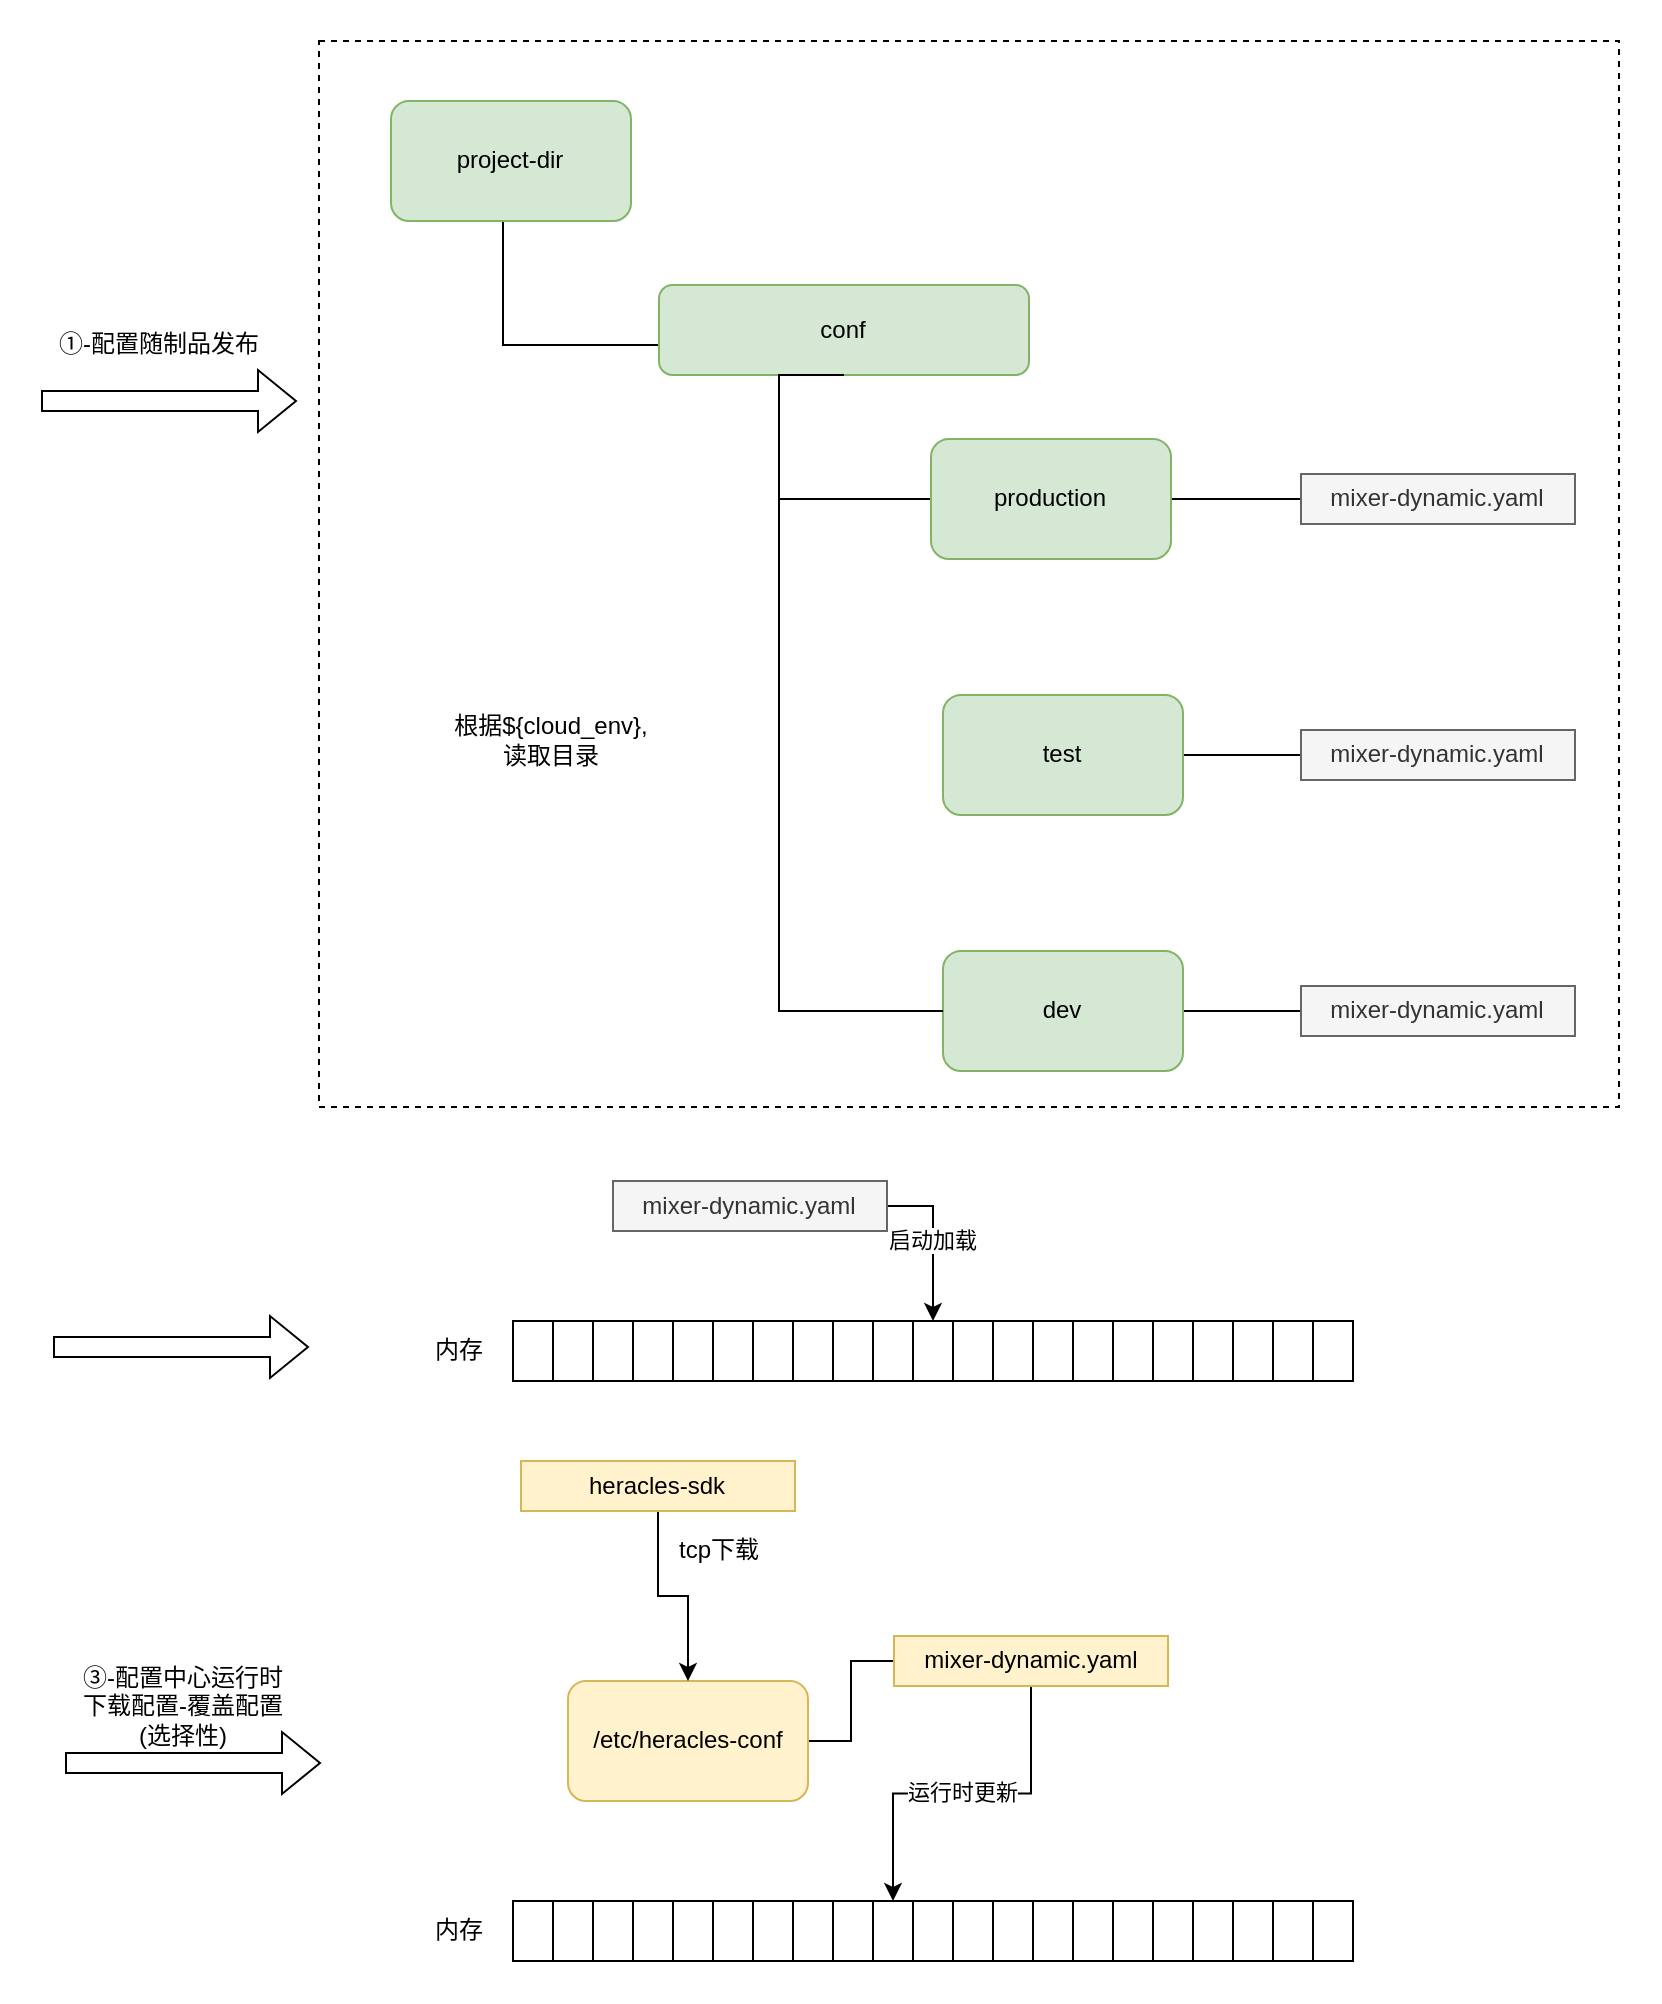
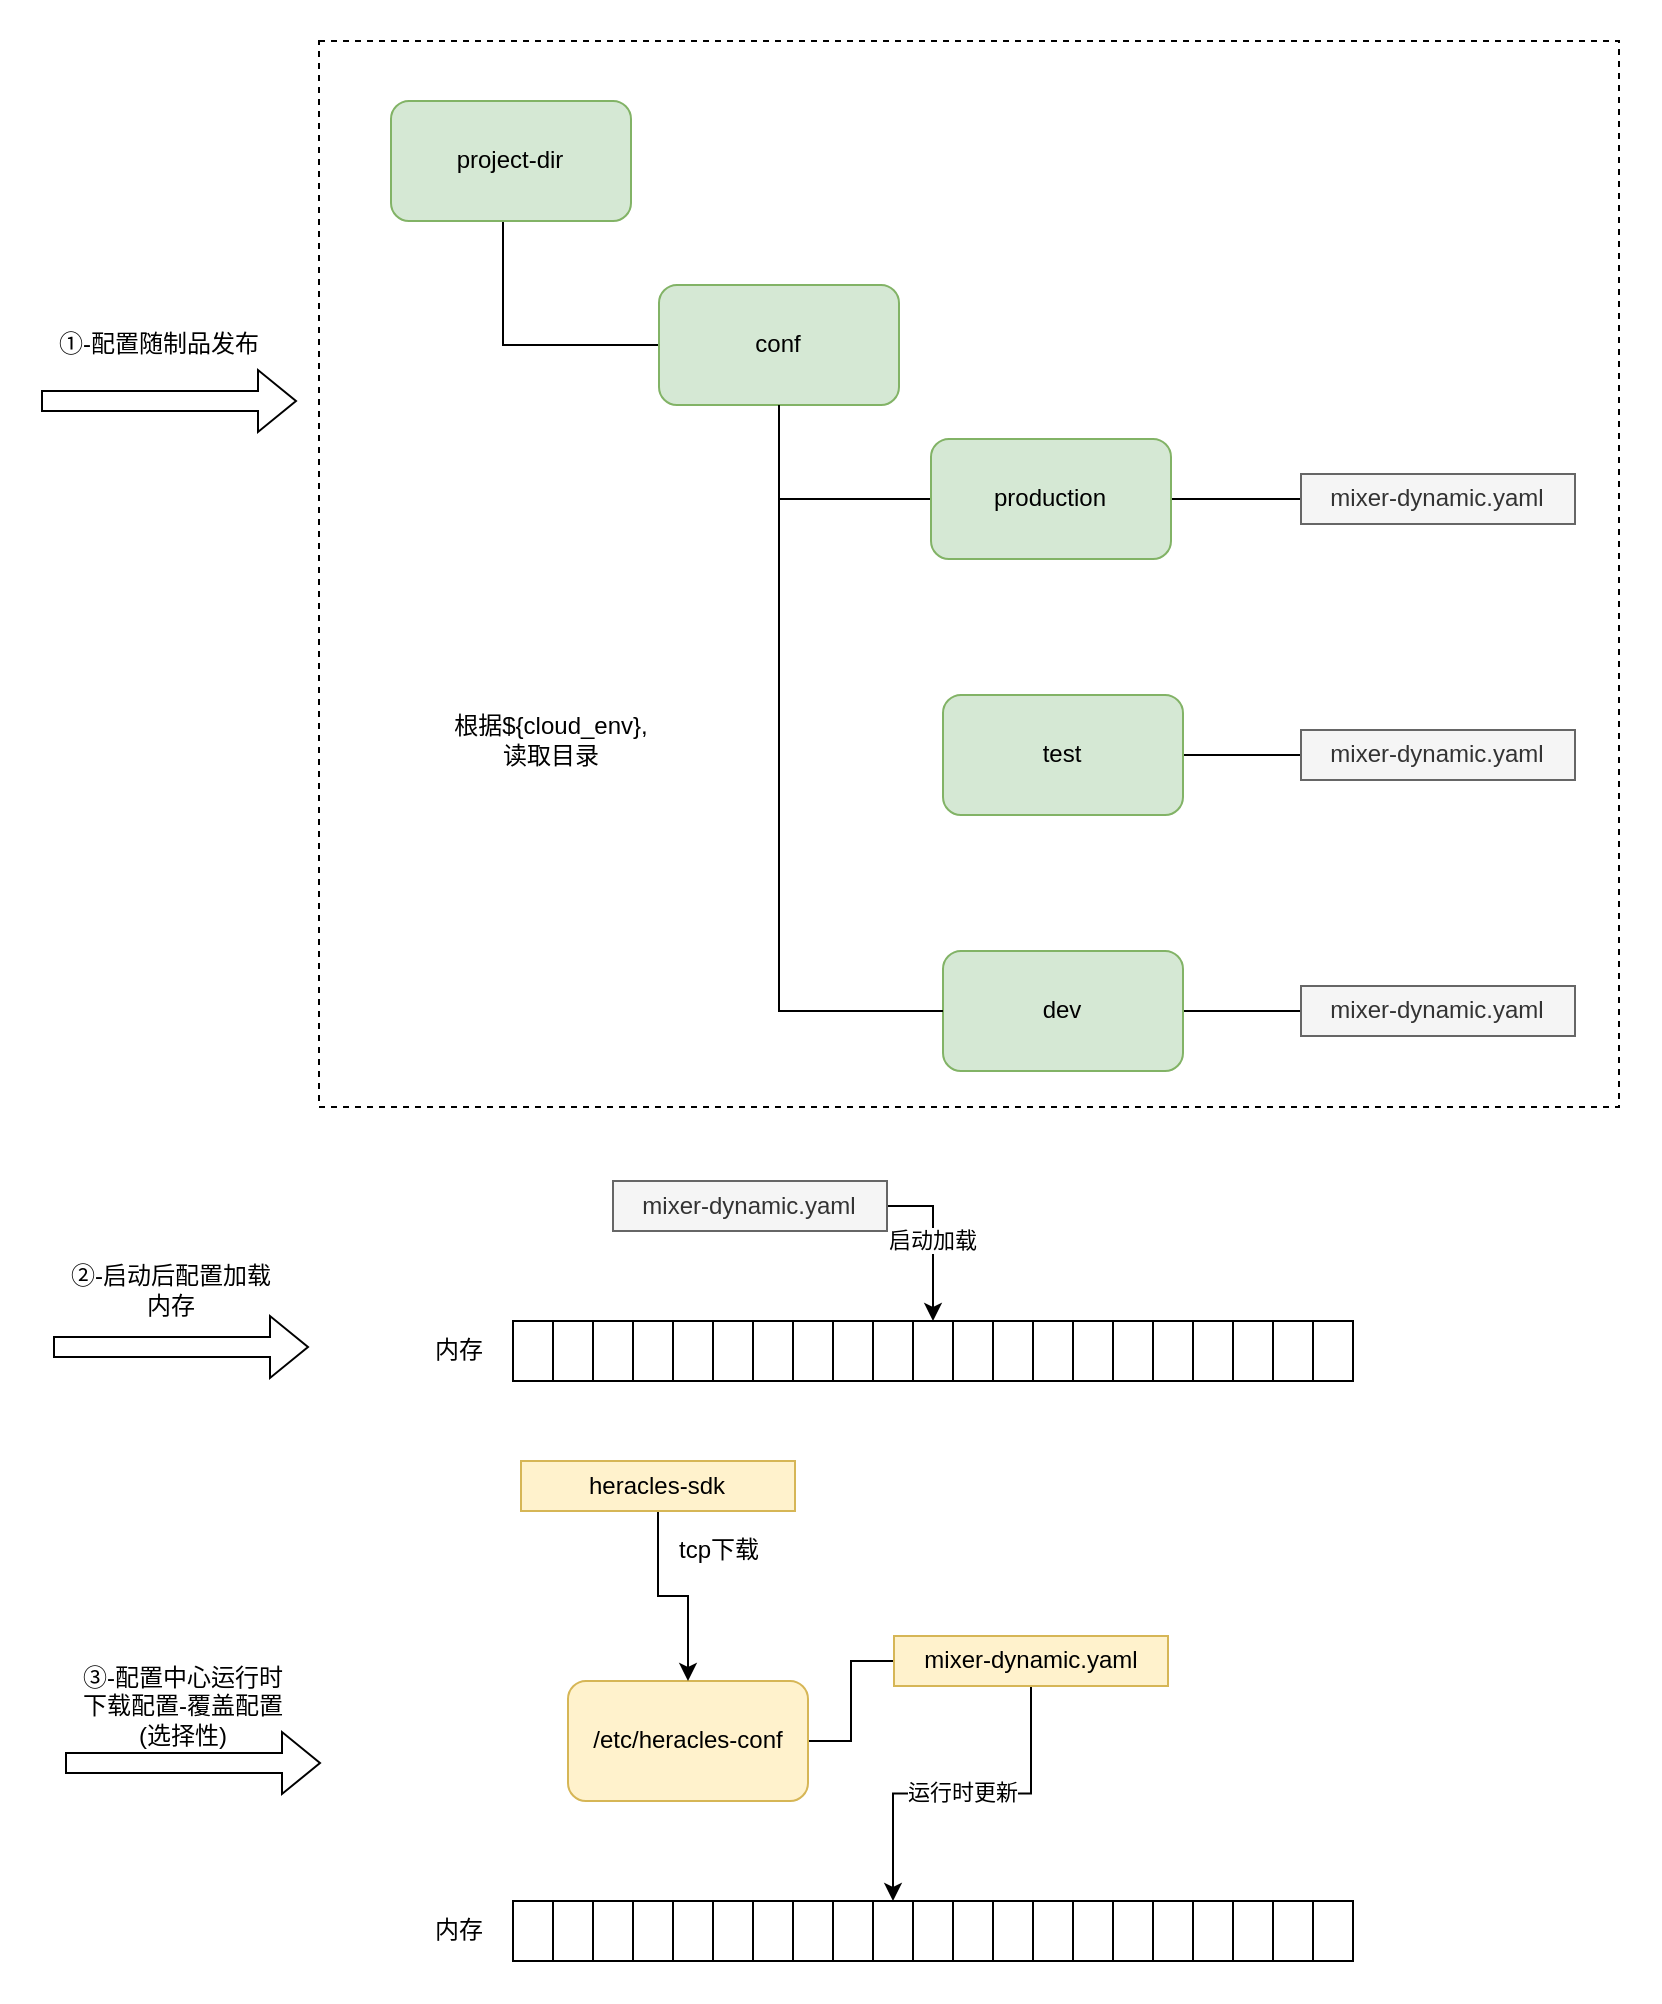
(844, 330) -> (779, 345)
none -> (172, 1291)
